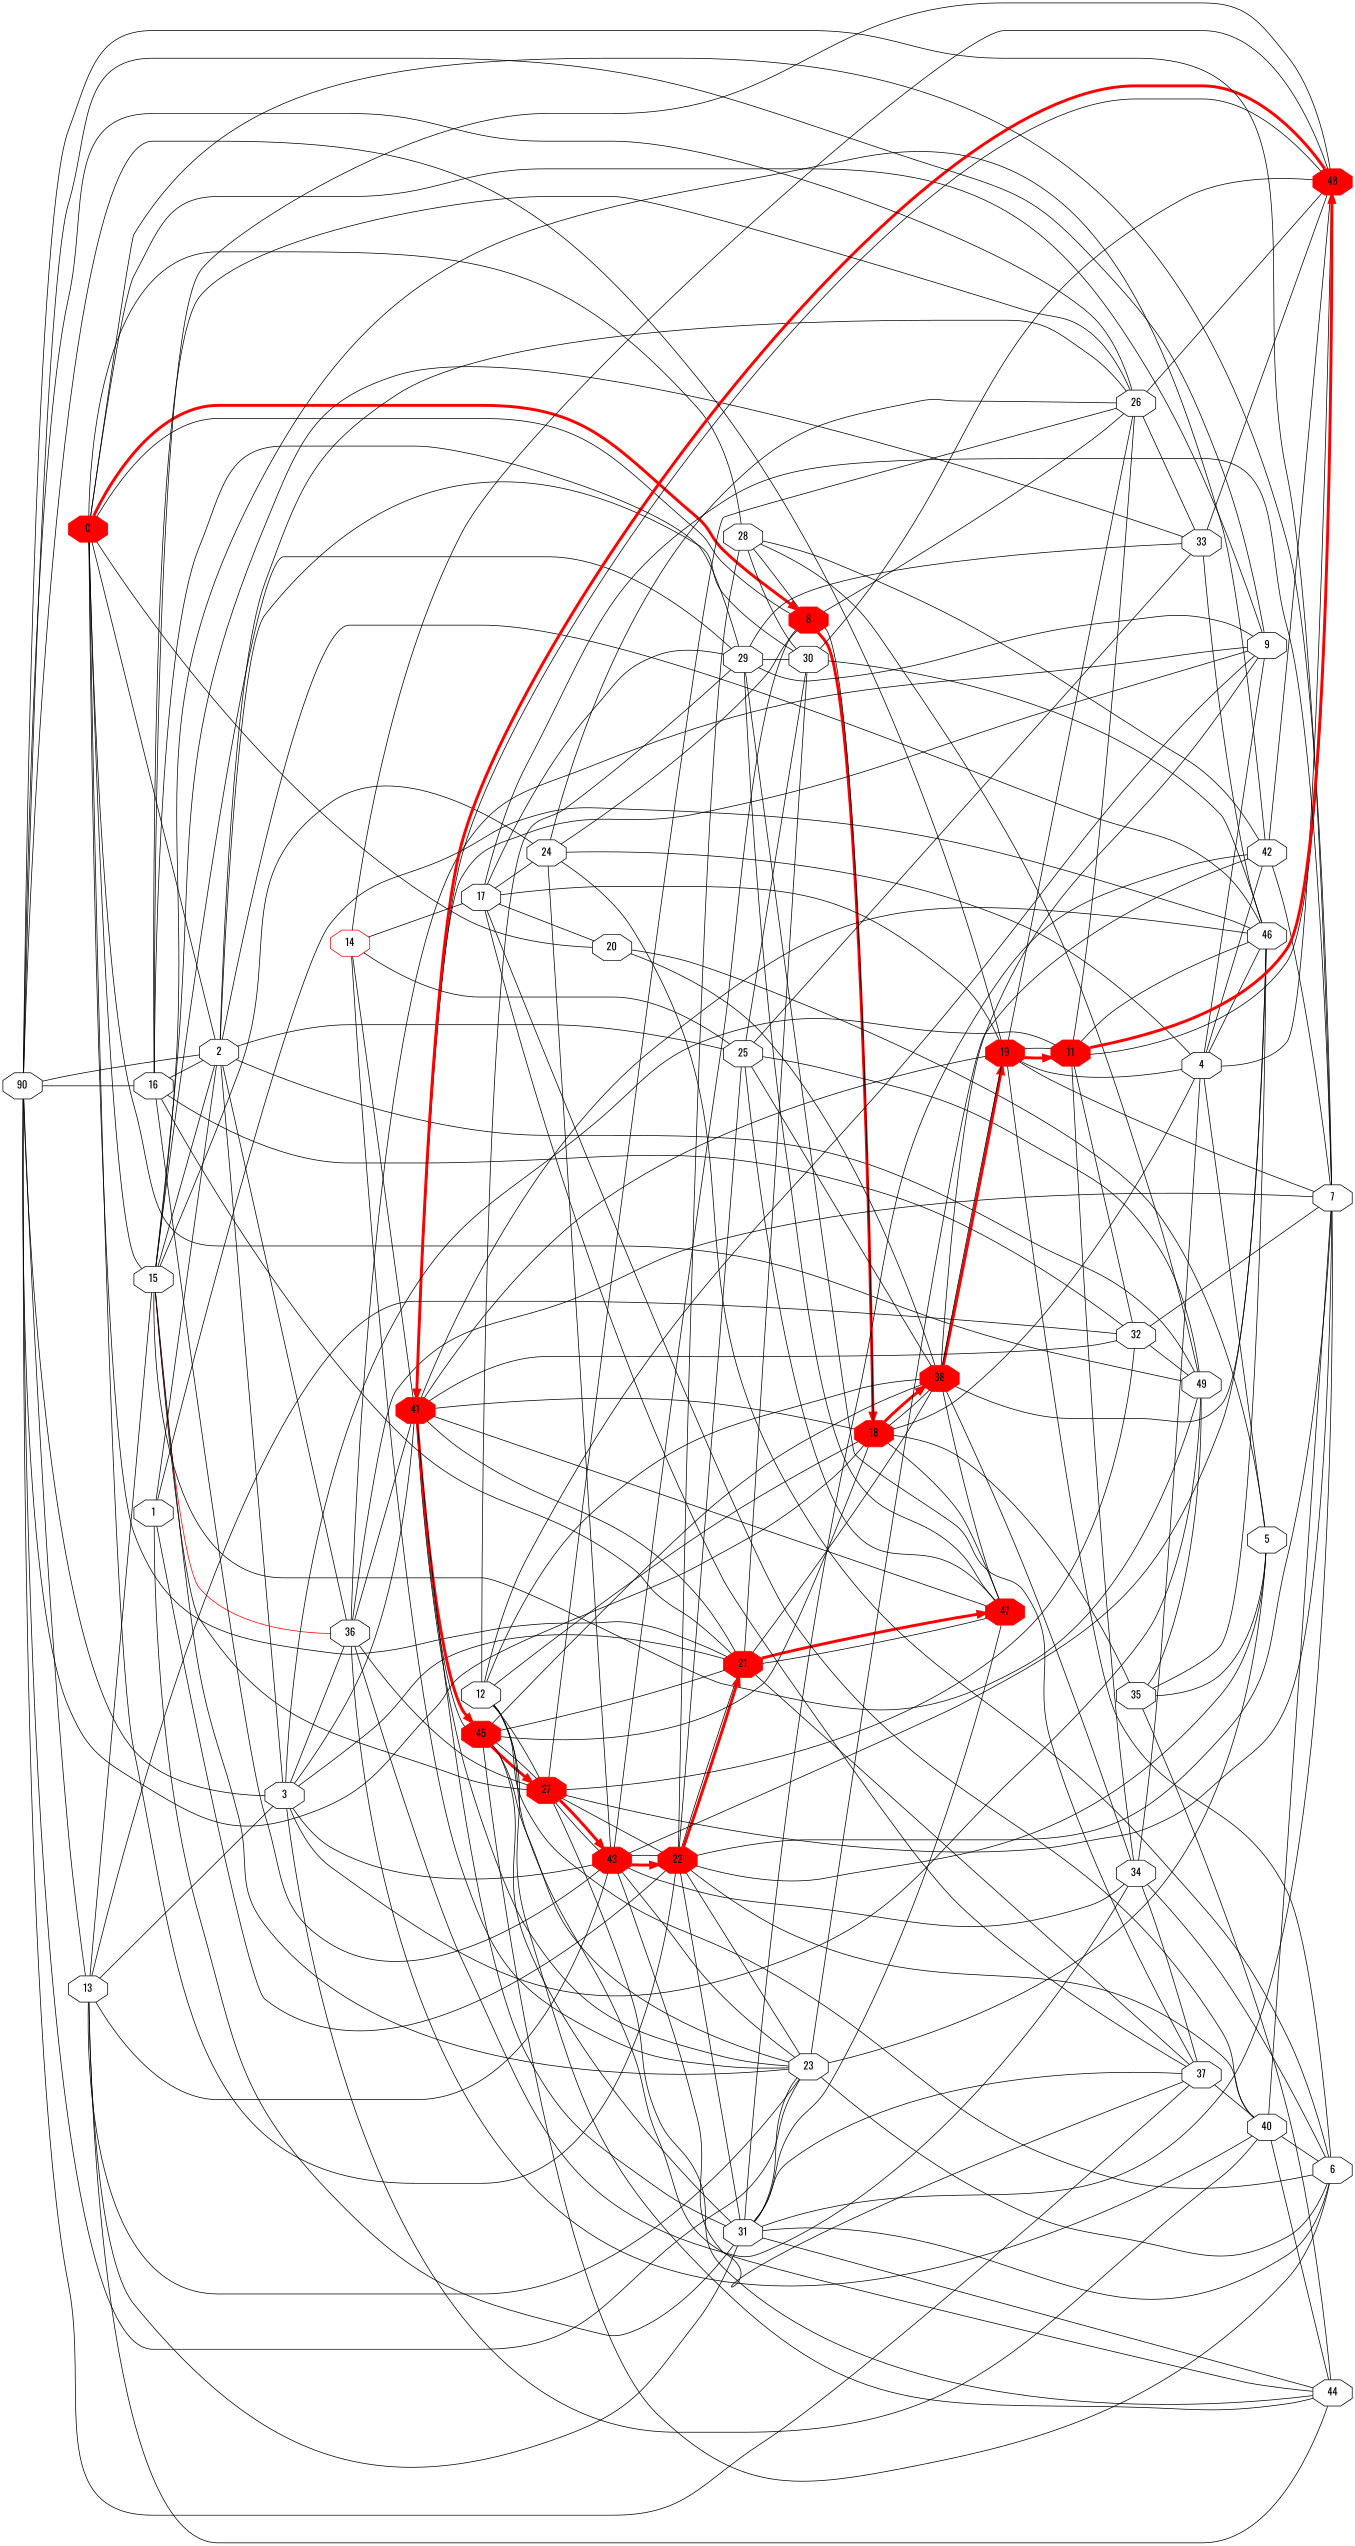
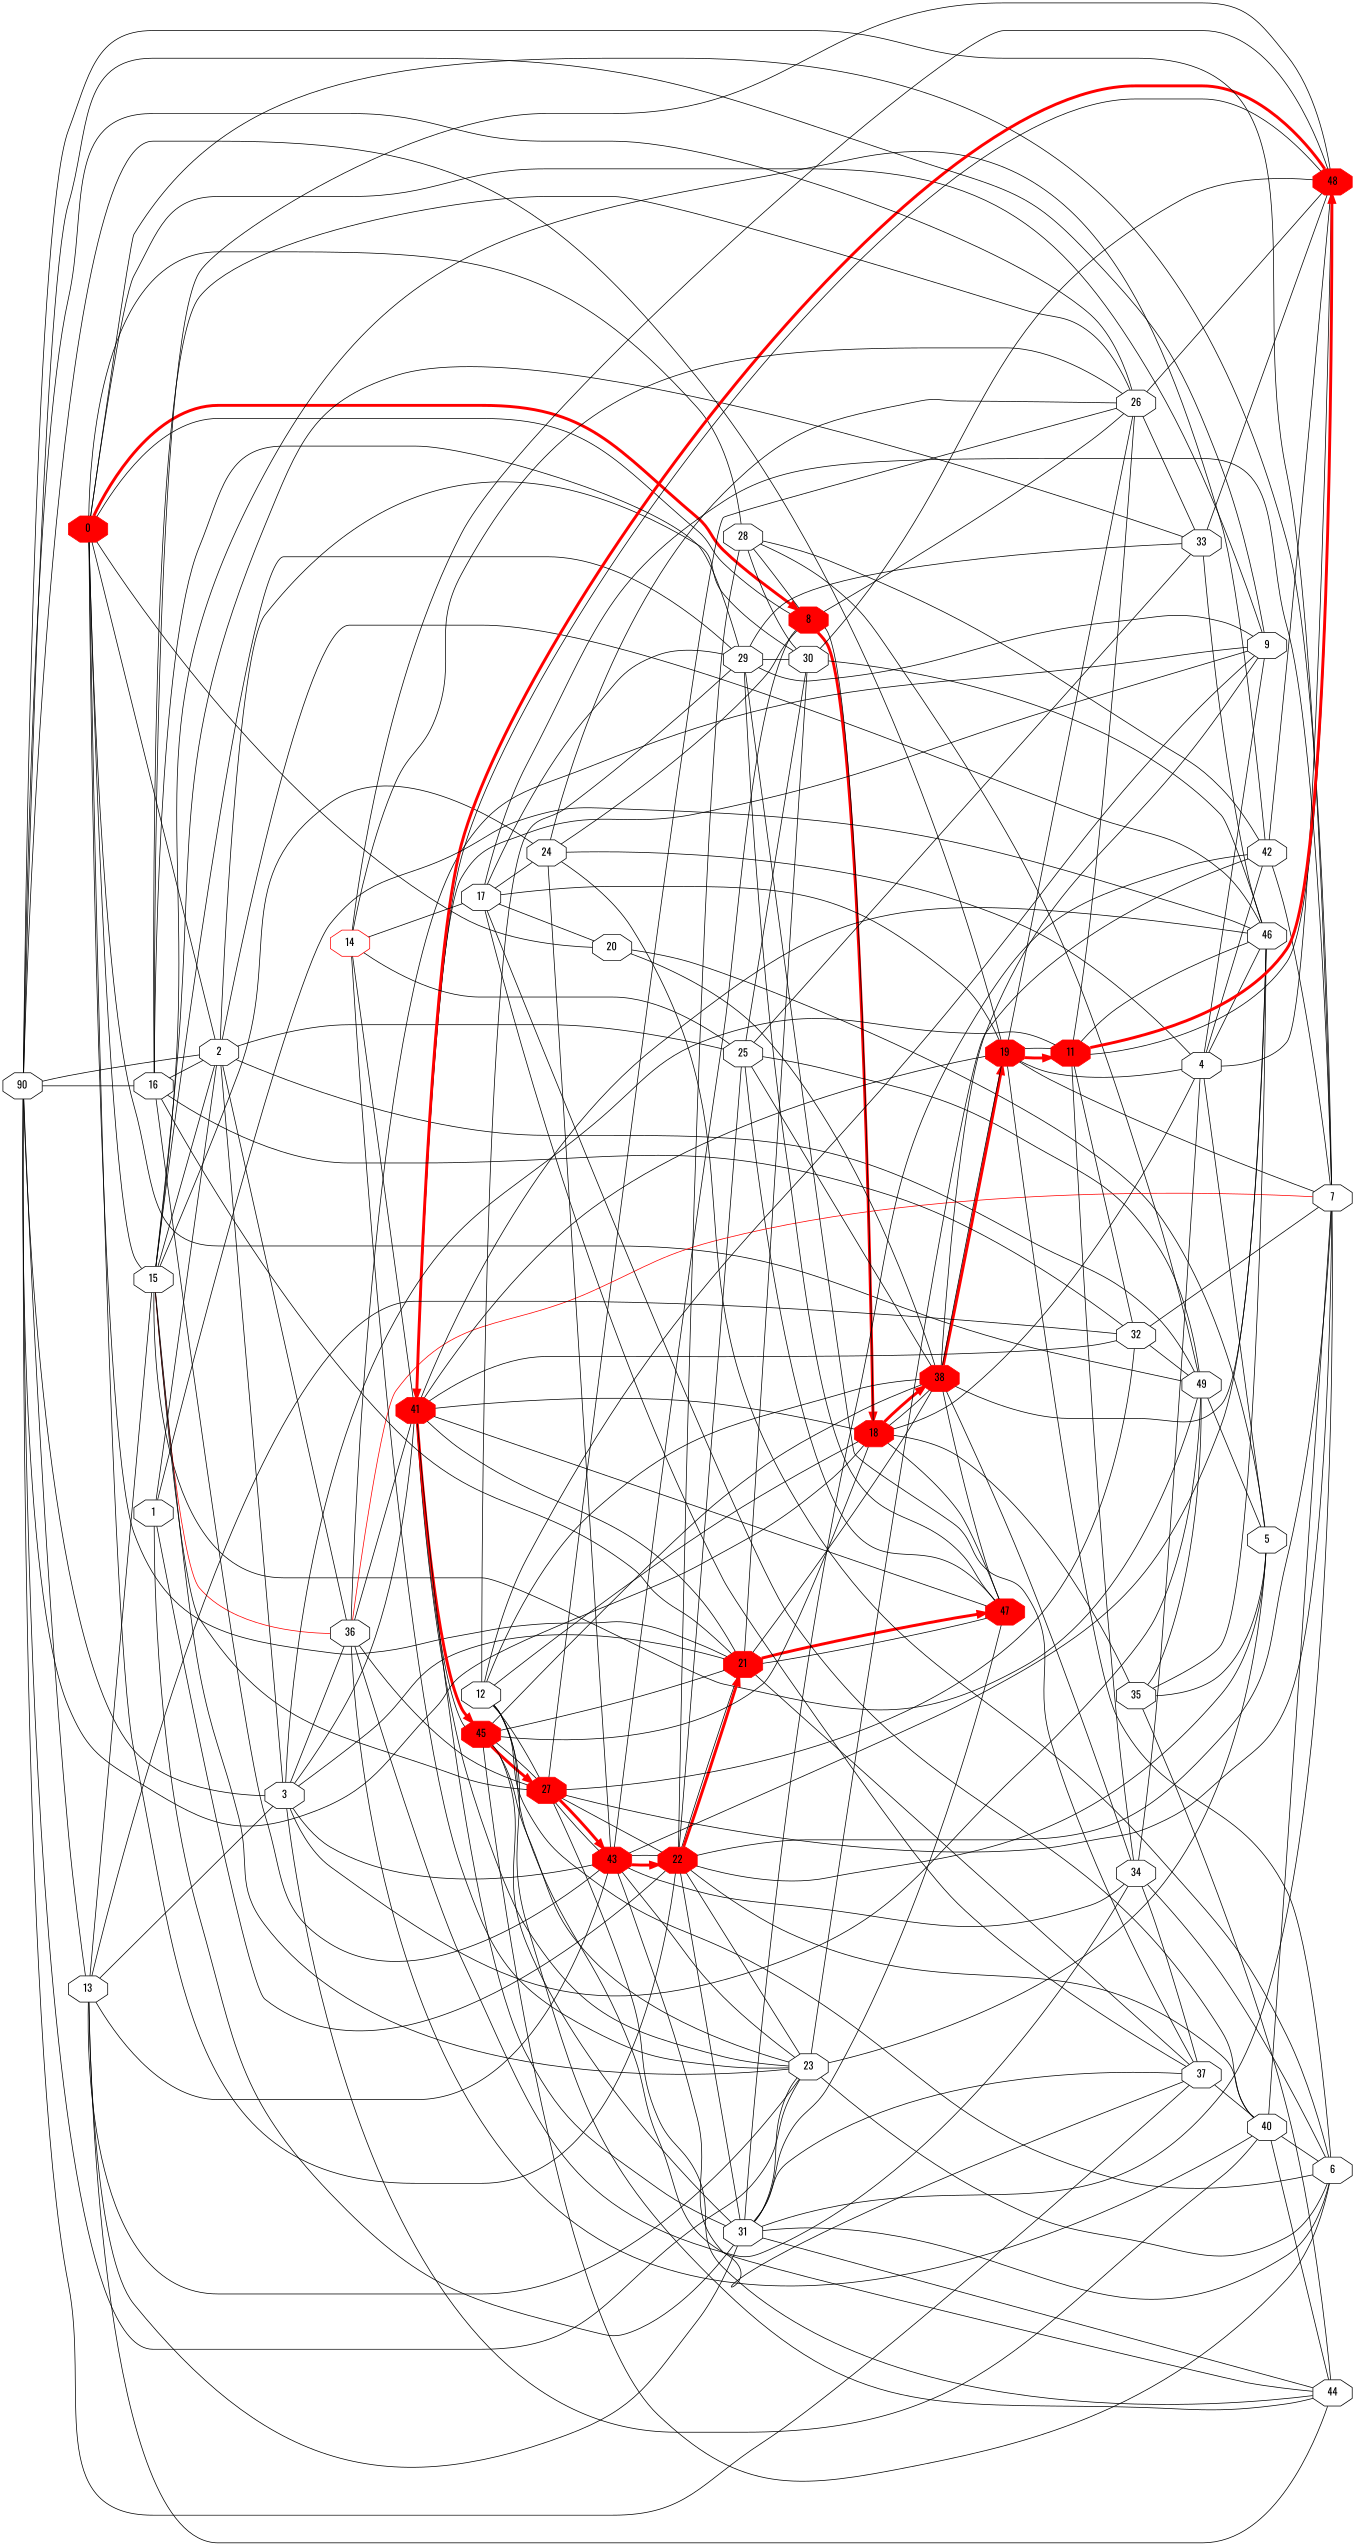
(427, 379) -> (559, 445)
(663, 1258) -> (663, 1258)
none -> (1234, 1463)
